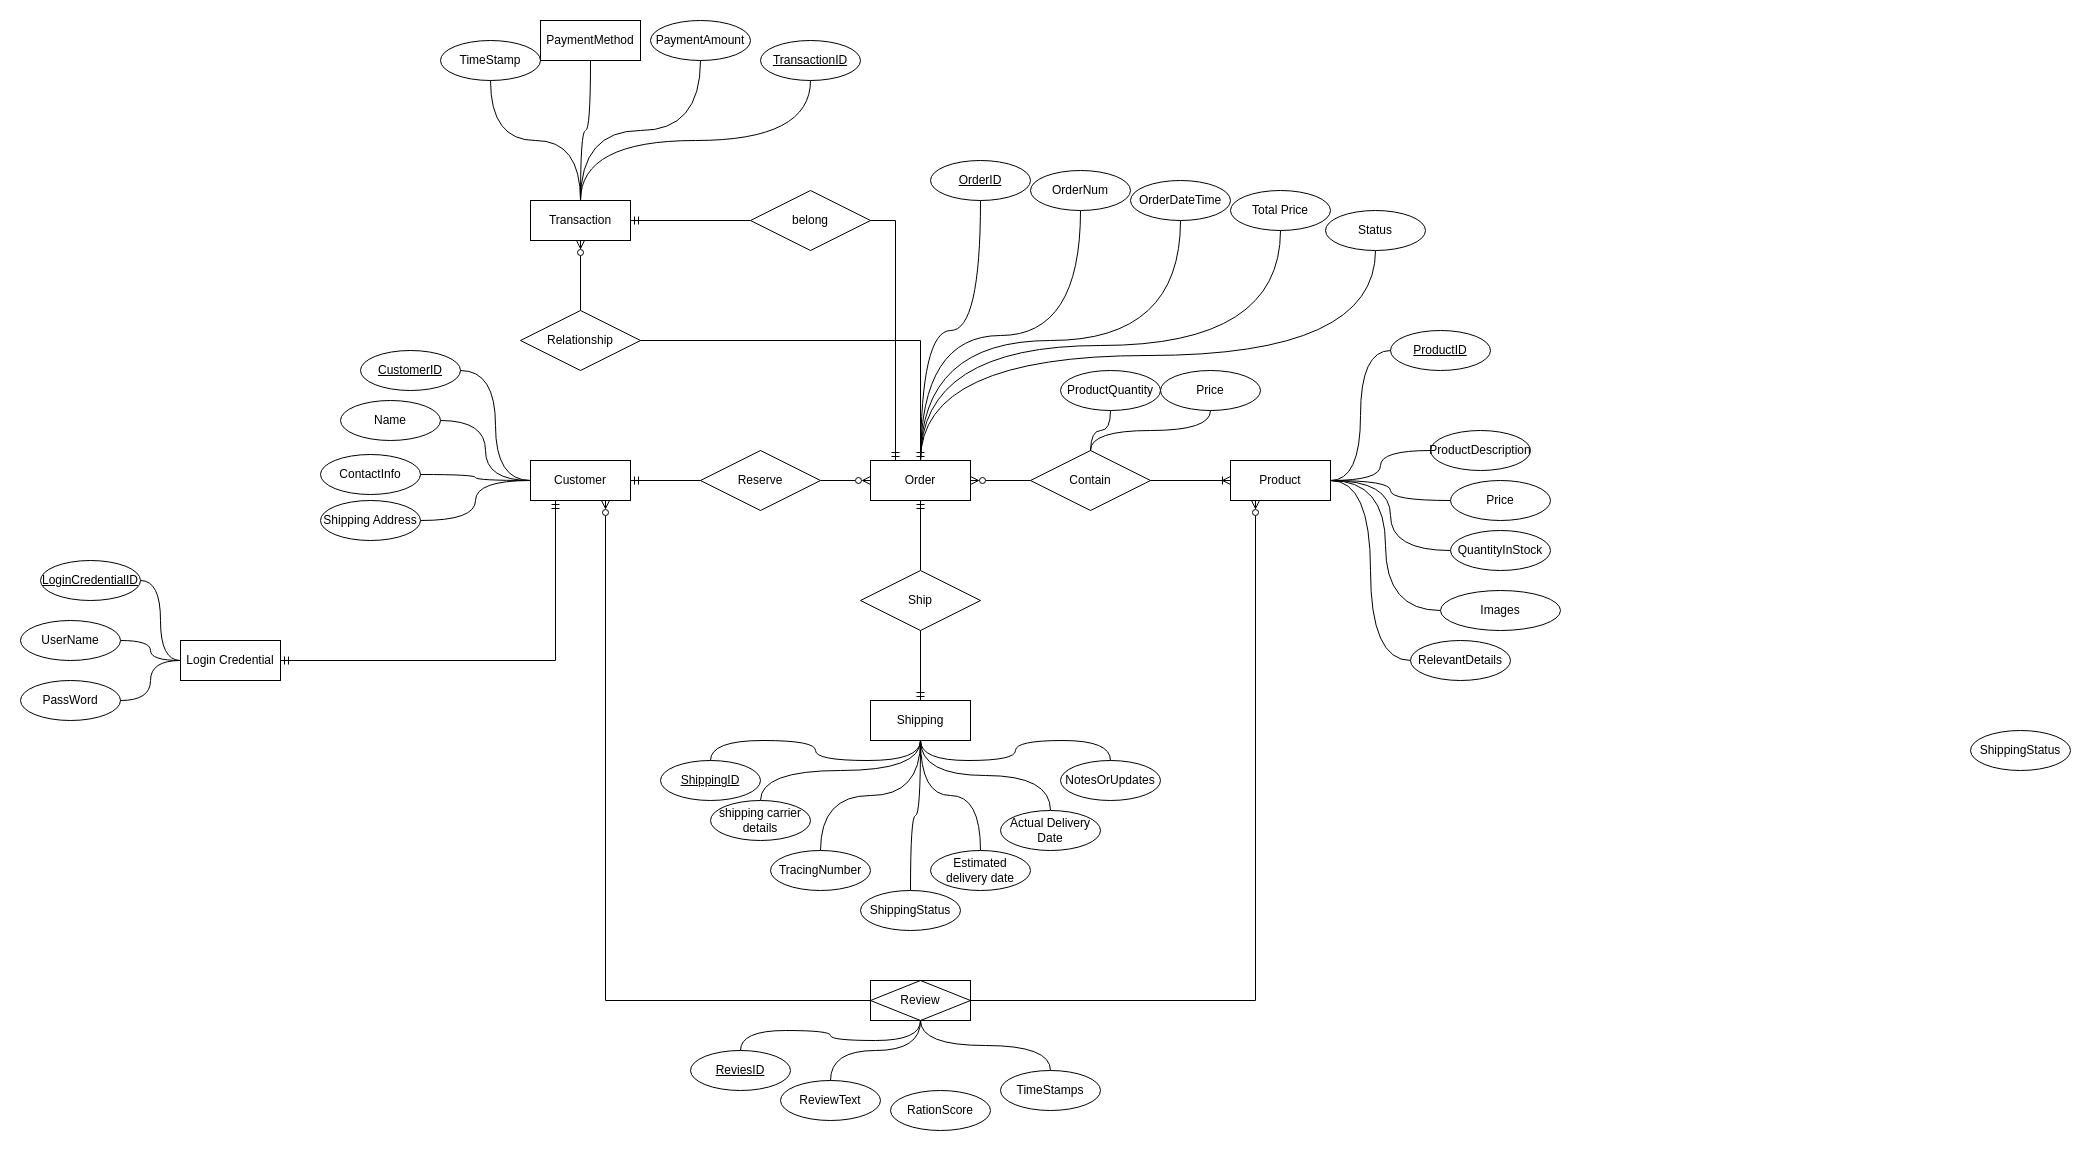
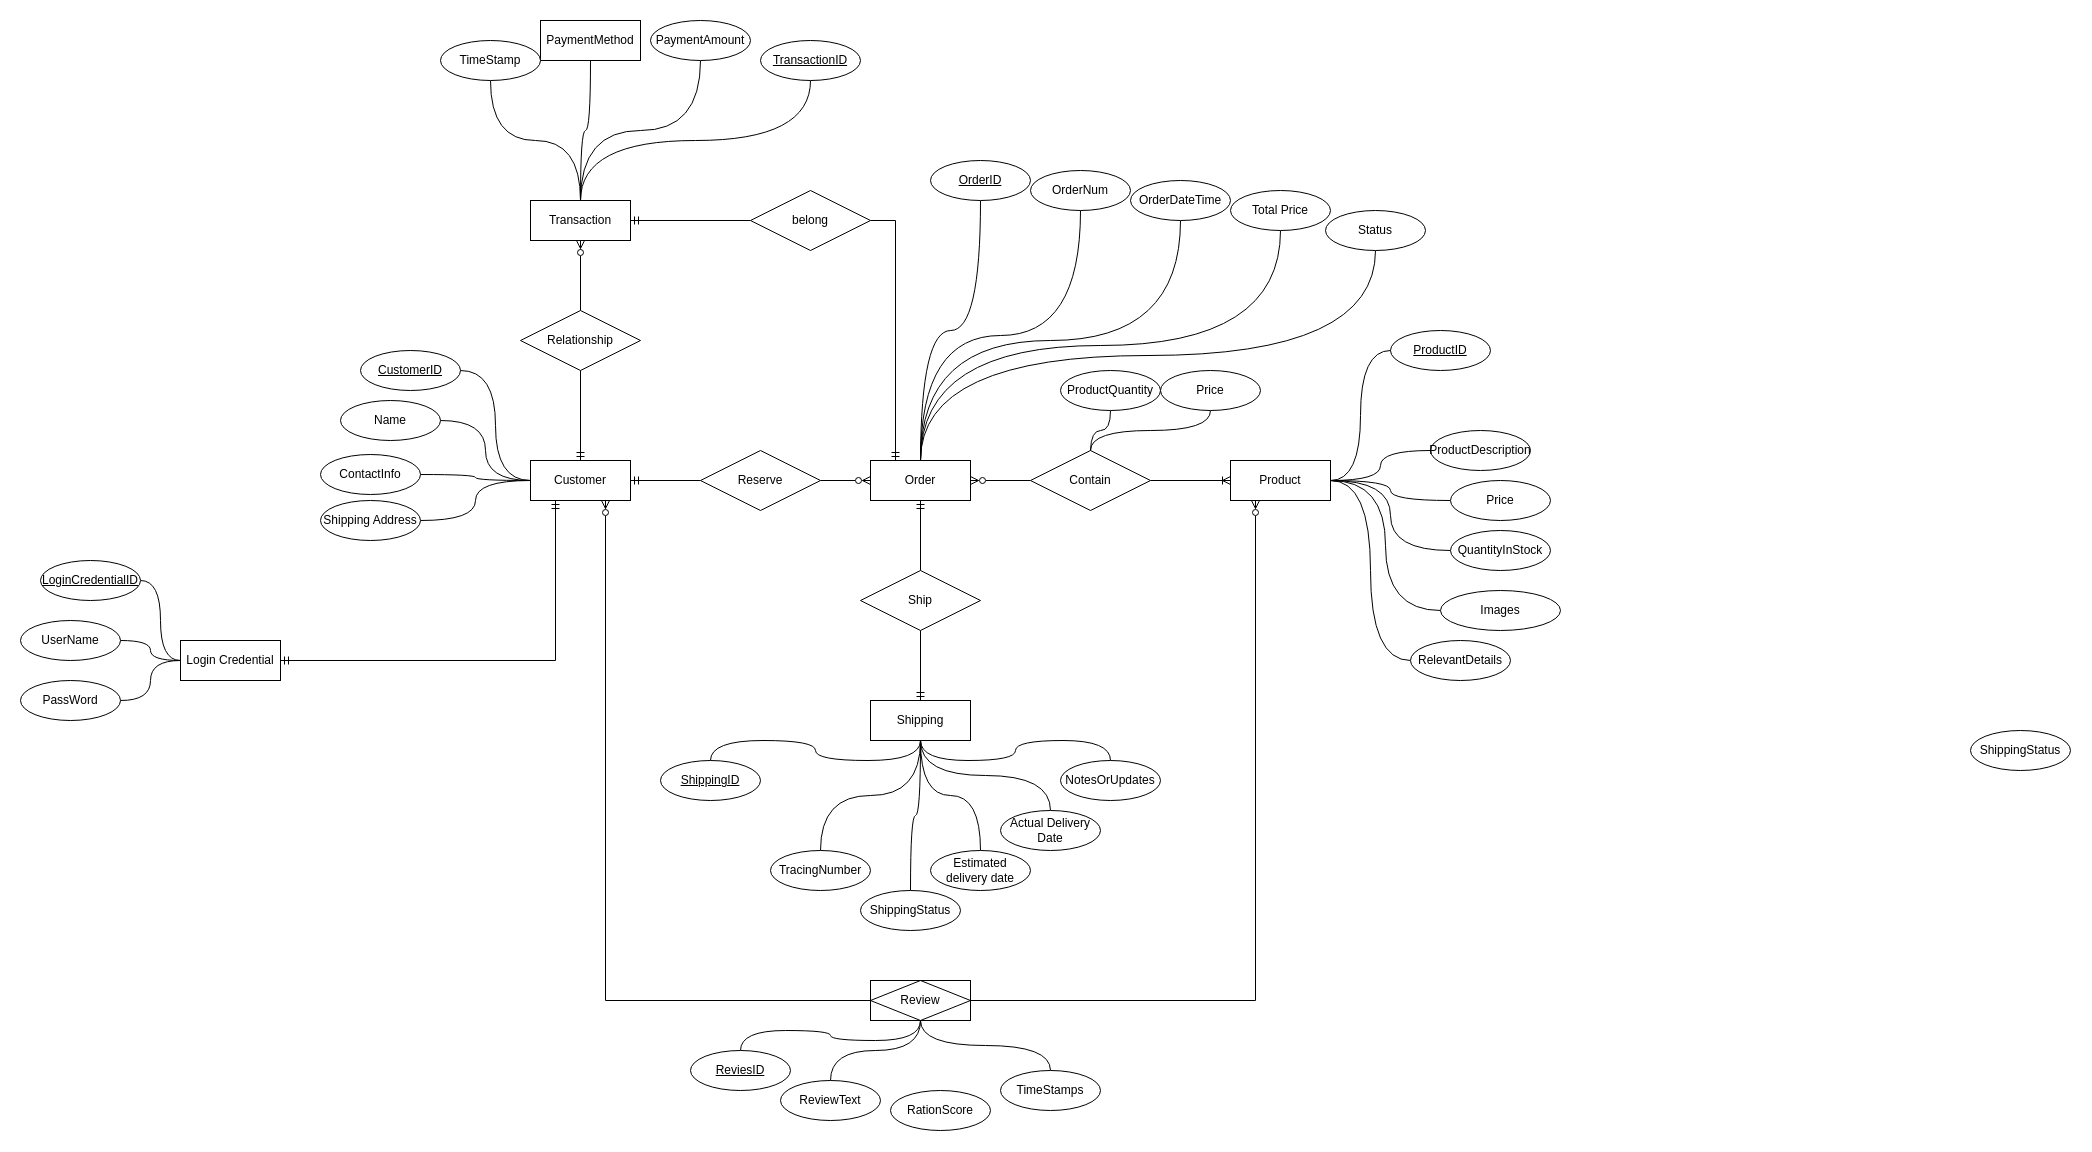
(815, 341) -> (581, 416)
(835, 771) -> none
(761, 821) -> none
